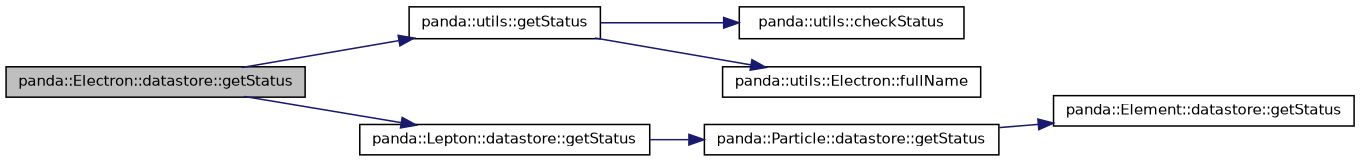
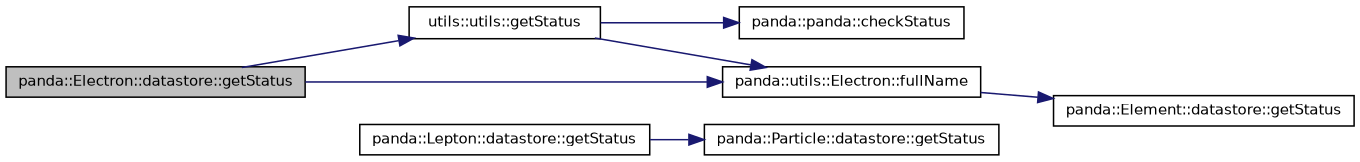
(505, 23) -> (505, 23)
(852, 23) -> (852, 23)
(323, 110) -> (506, 82)
(1019, 126) -> (1009, 95)
